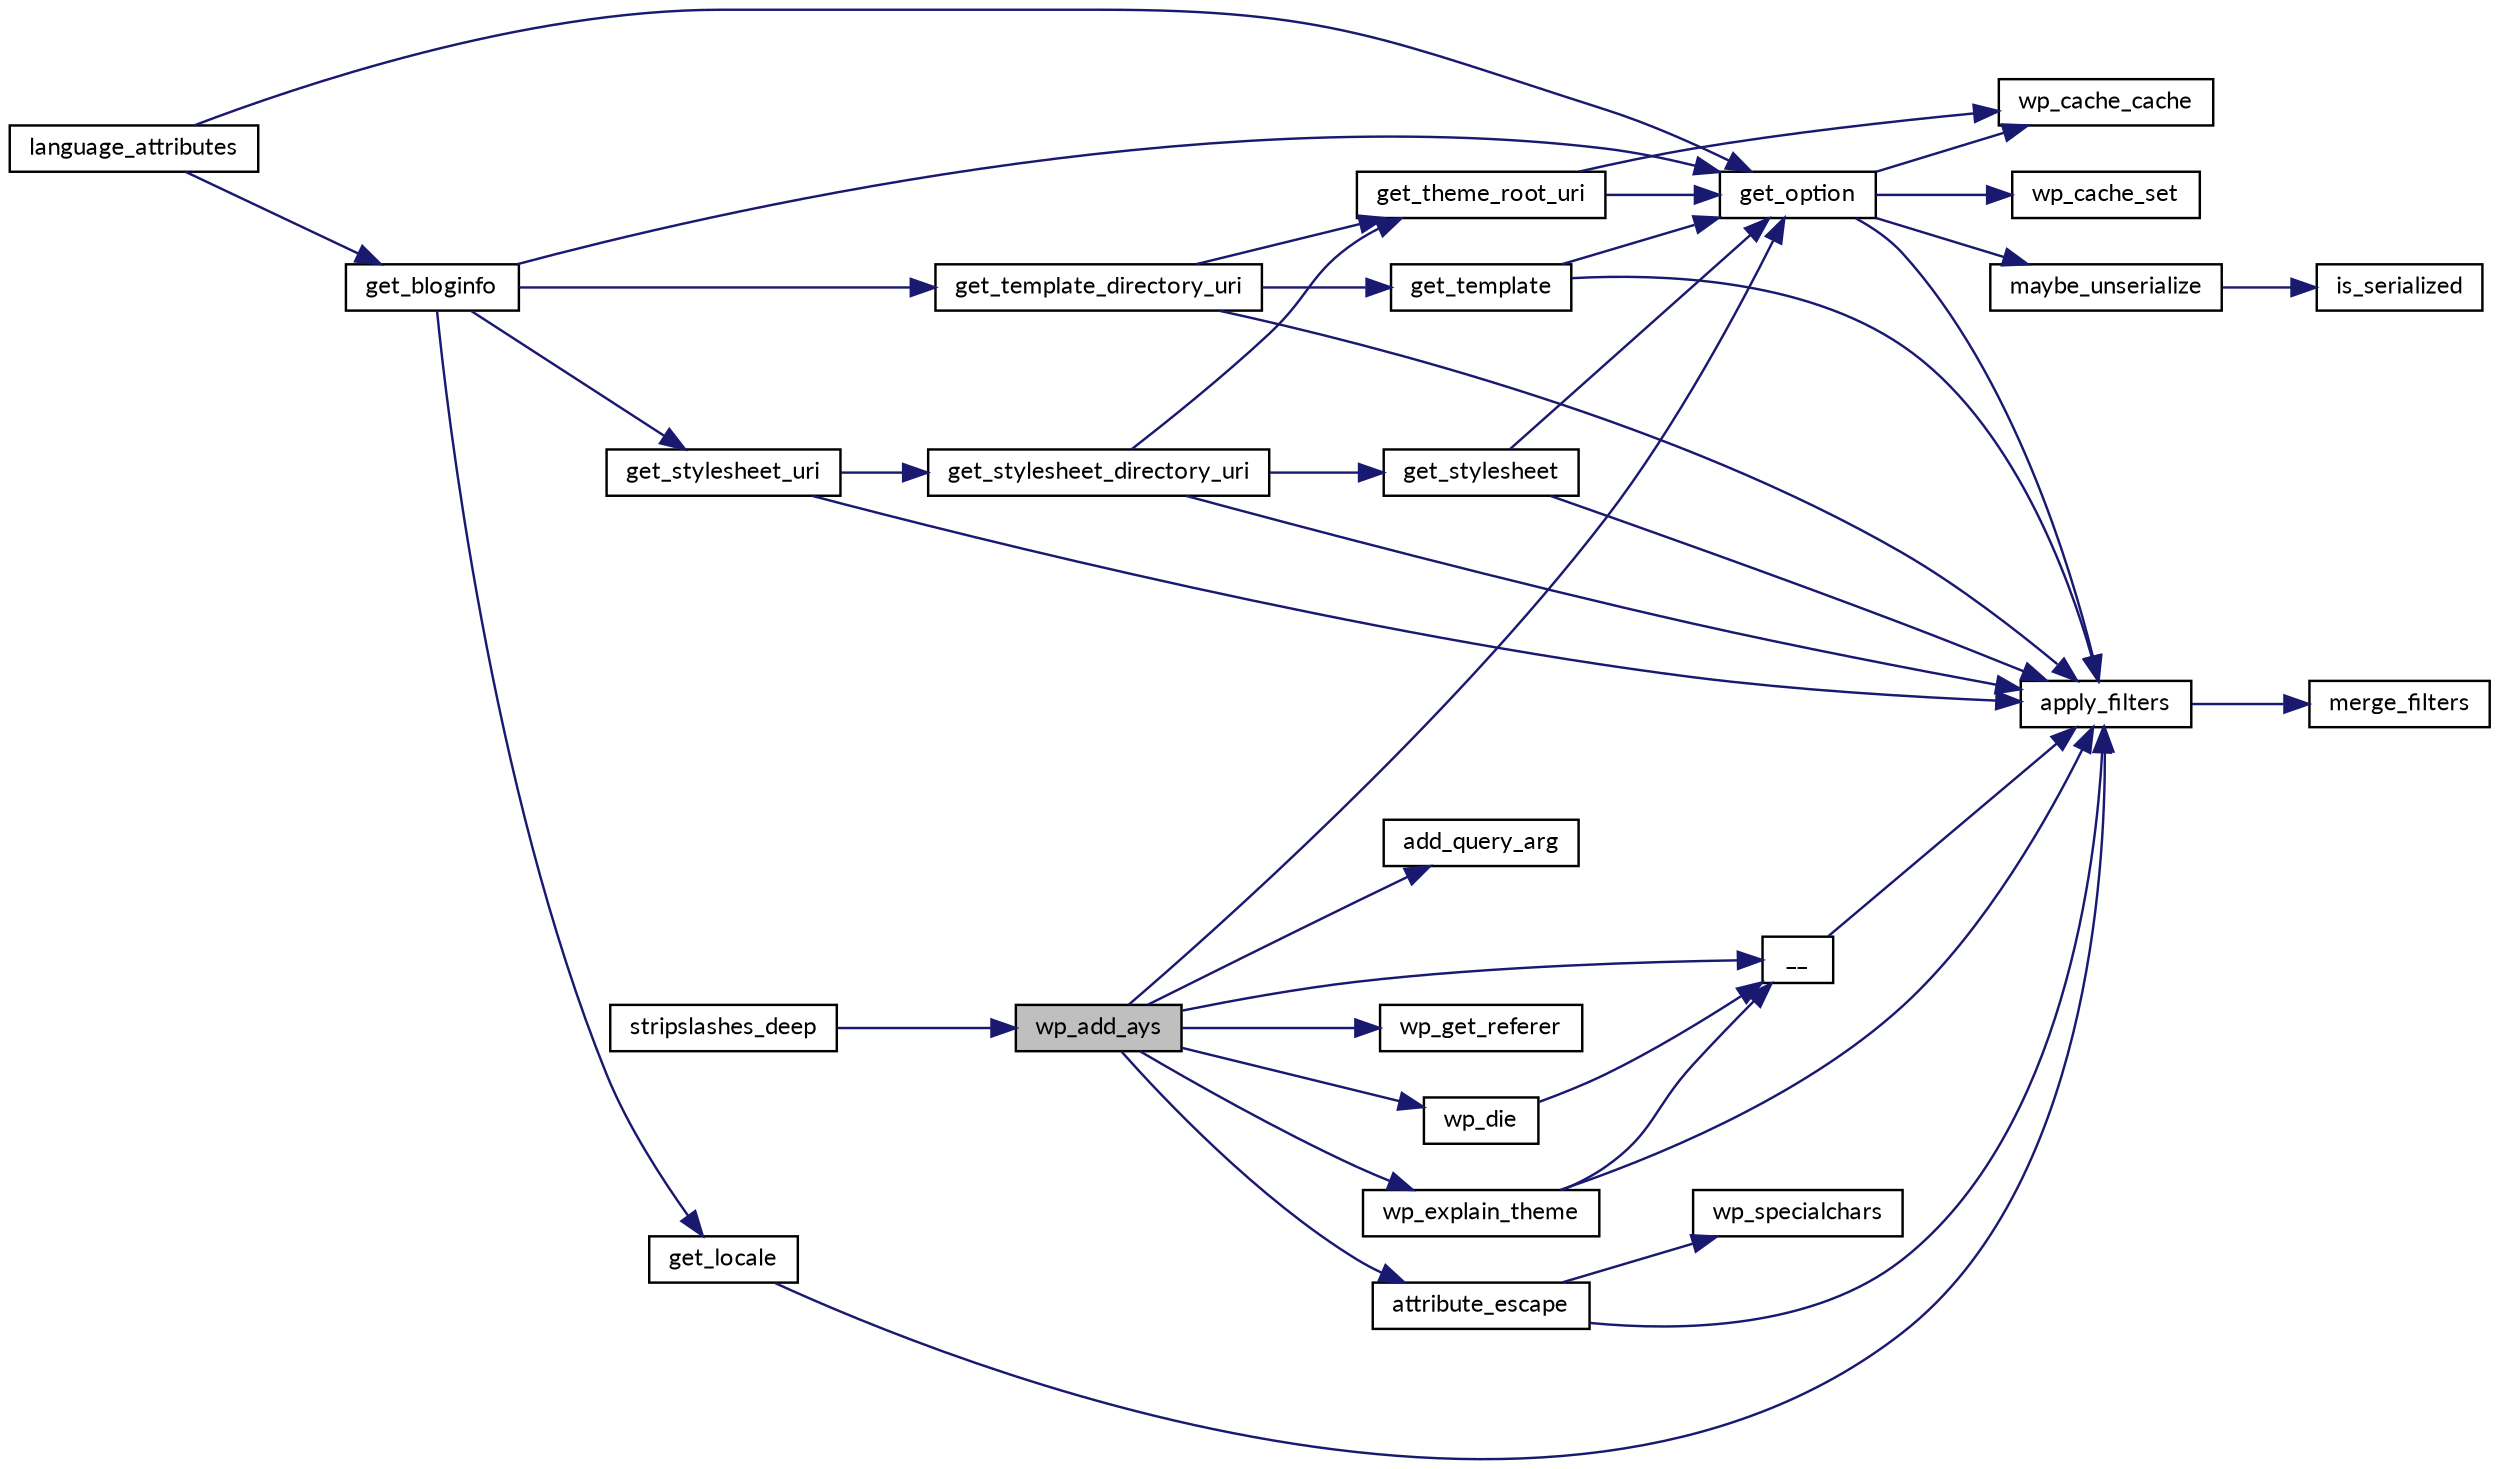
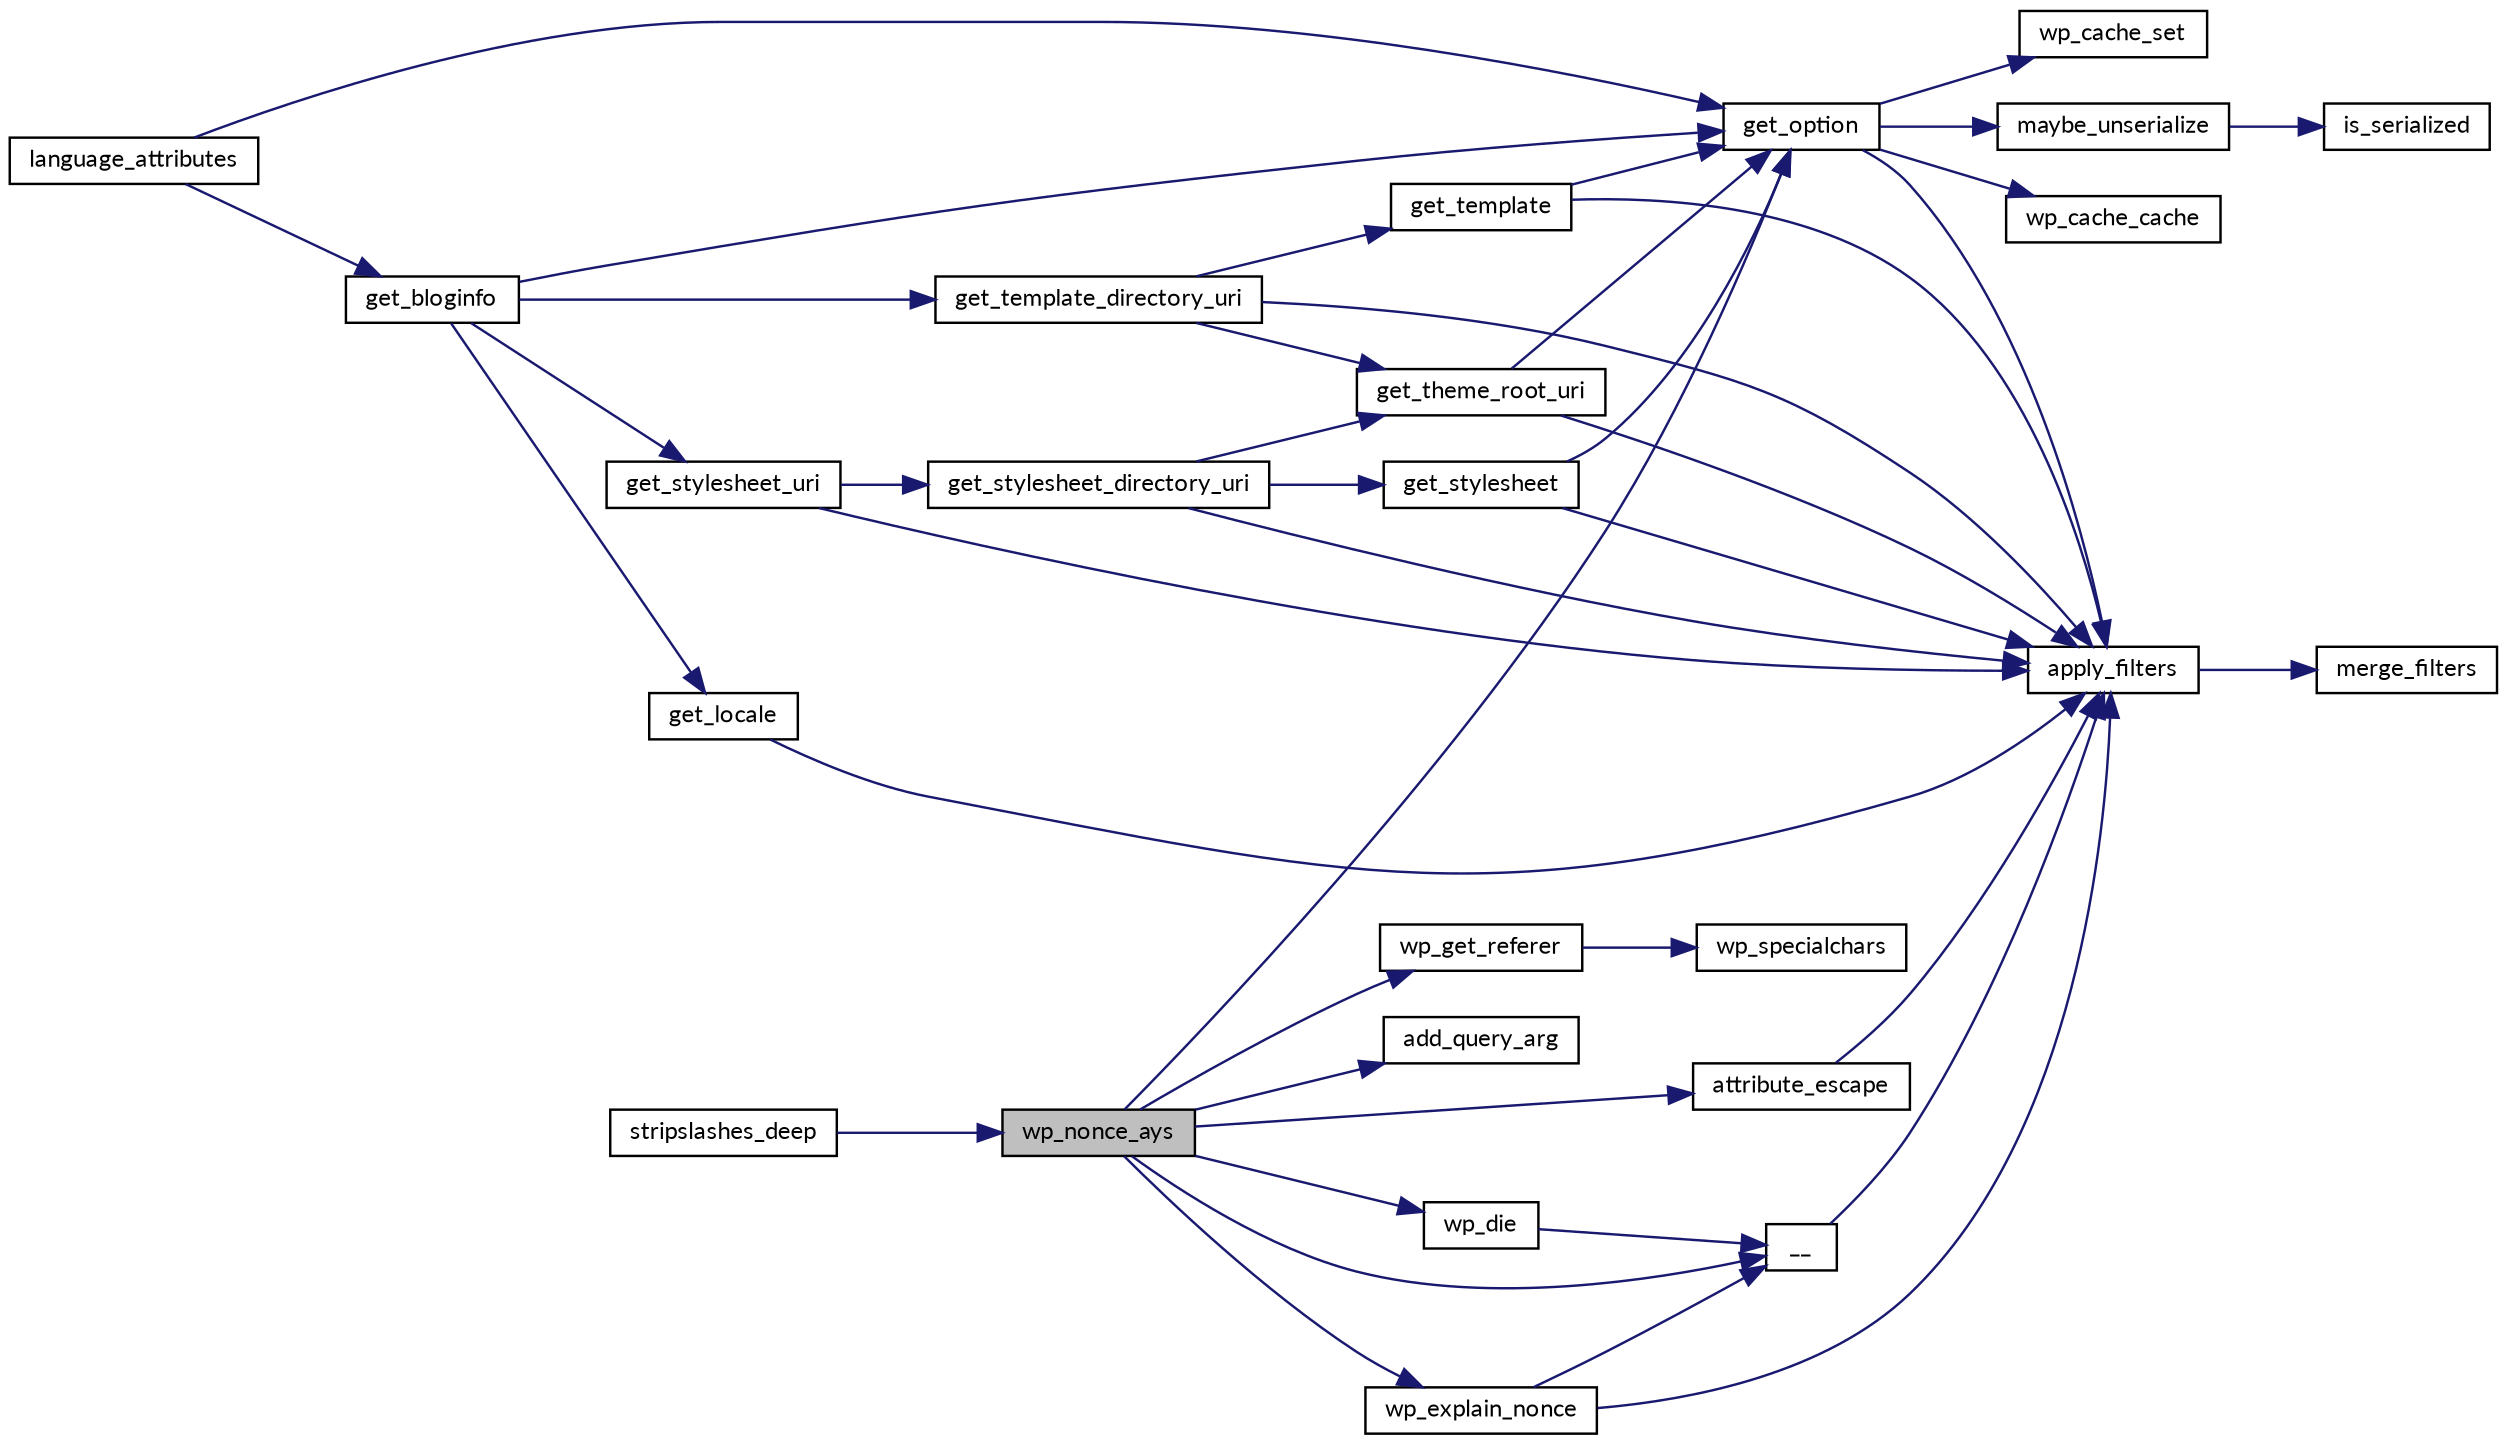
(1776, 136) -> (1816, 507)
(1099, 1028) -> (1099, 1133)
(1481, 1213) -> (1481, 1411)
(1627, 1263) -> (1627, 948)
